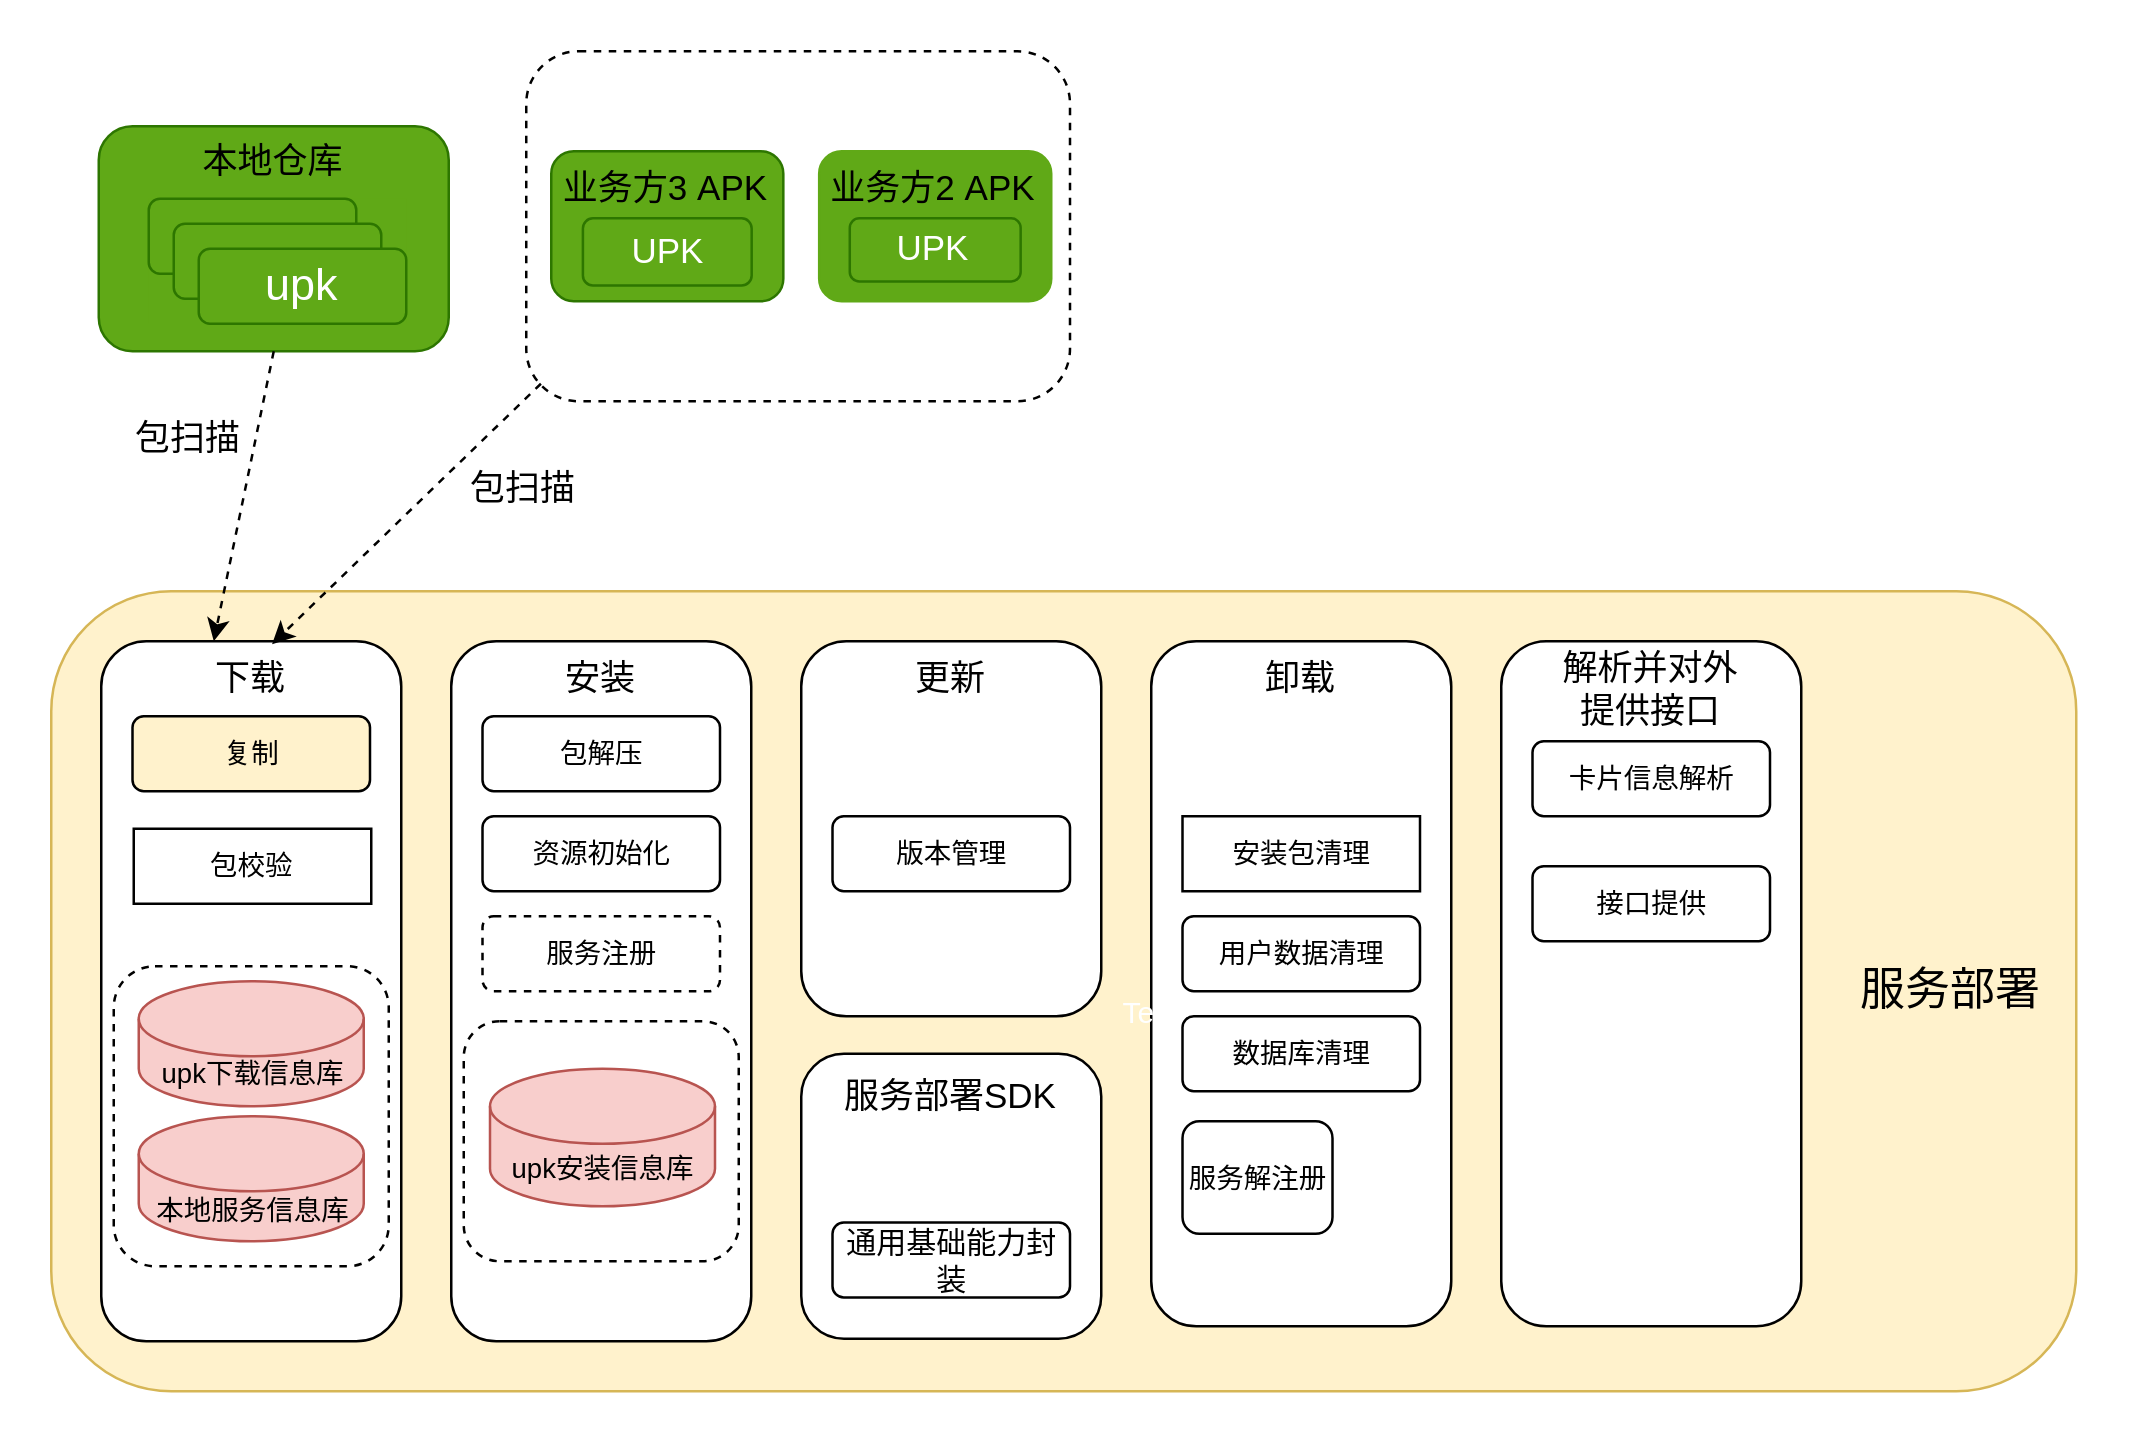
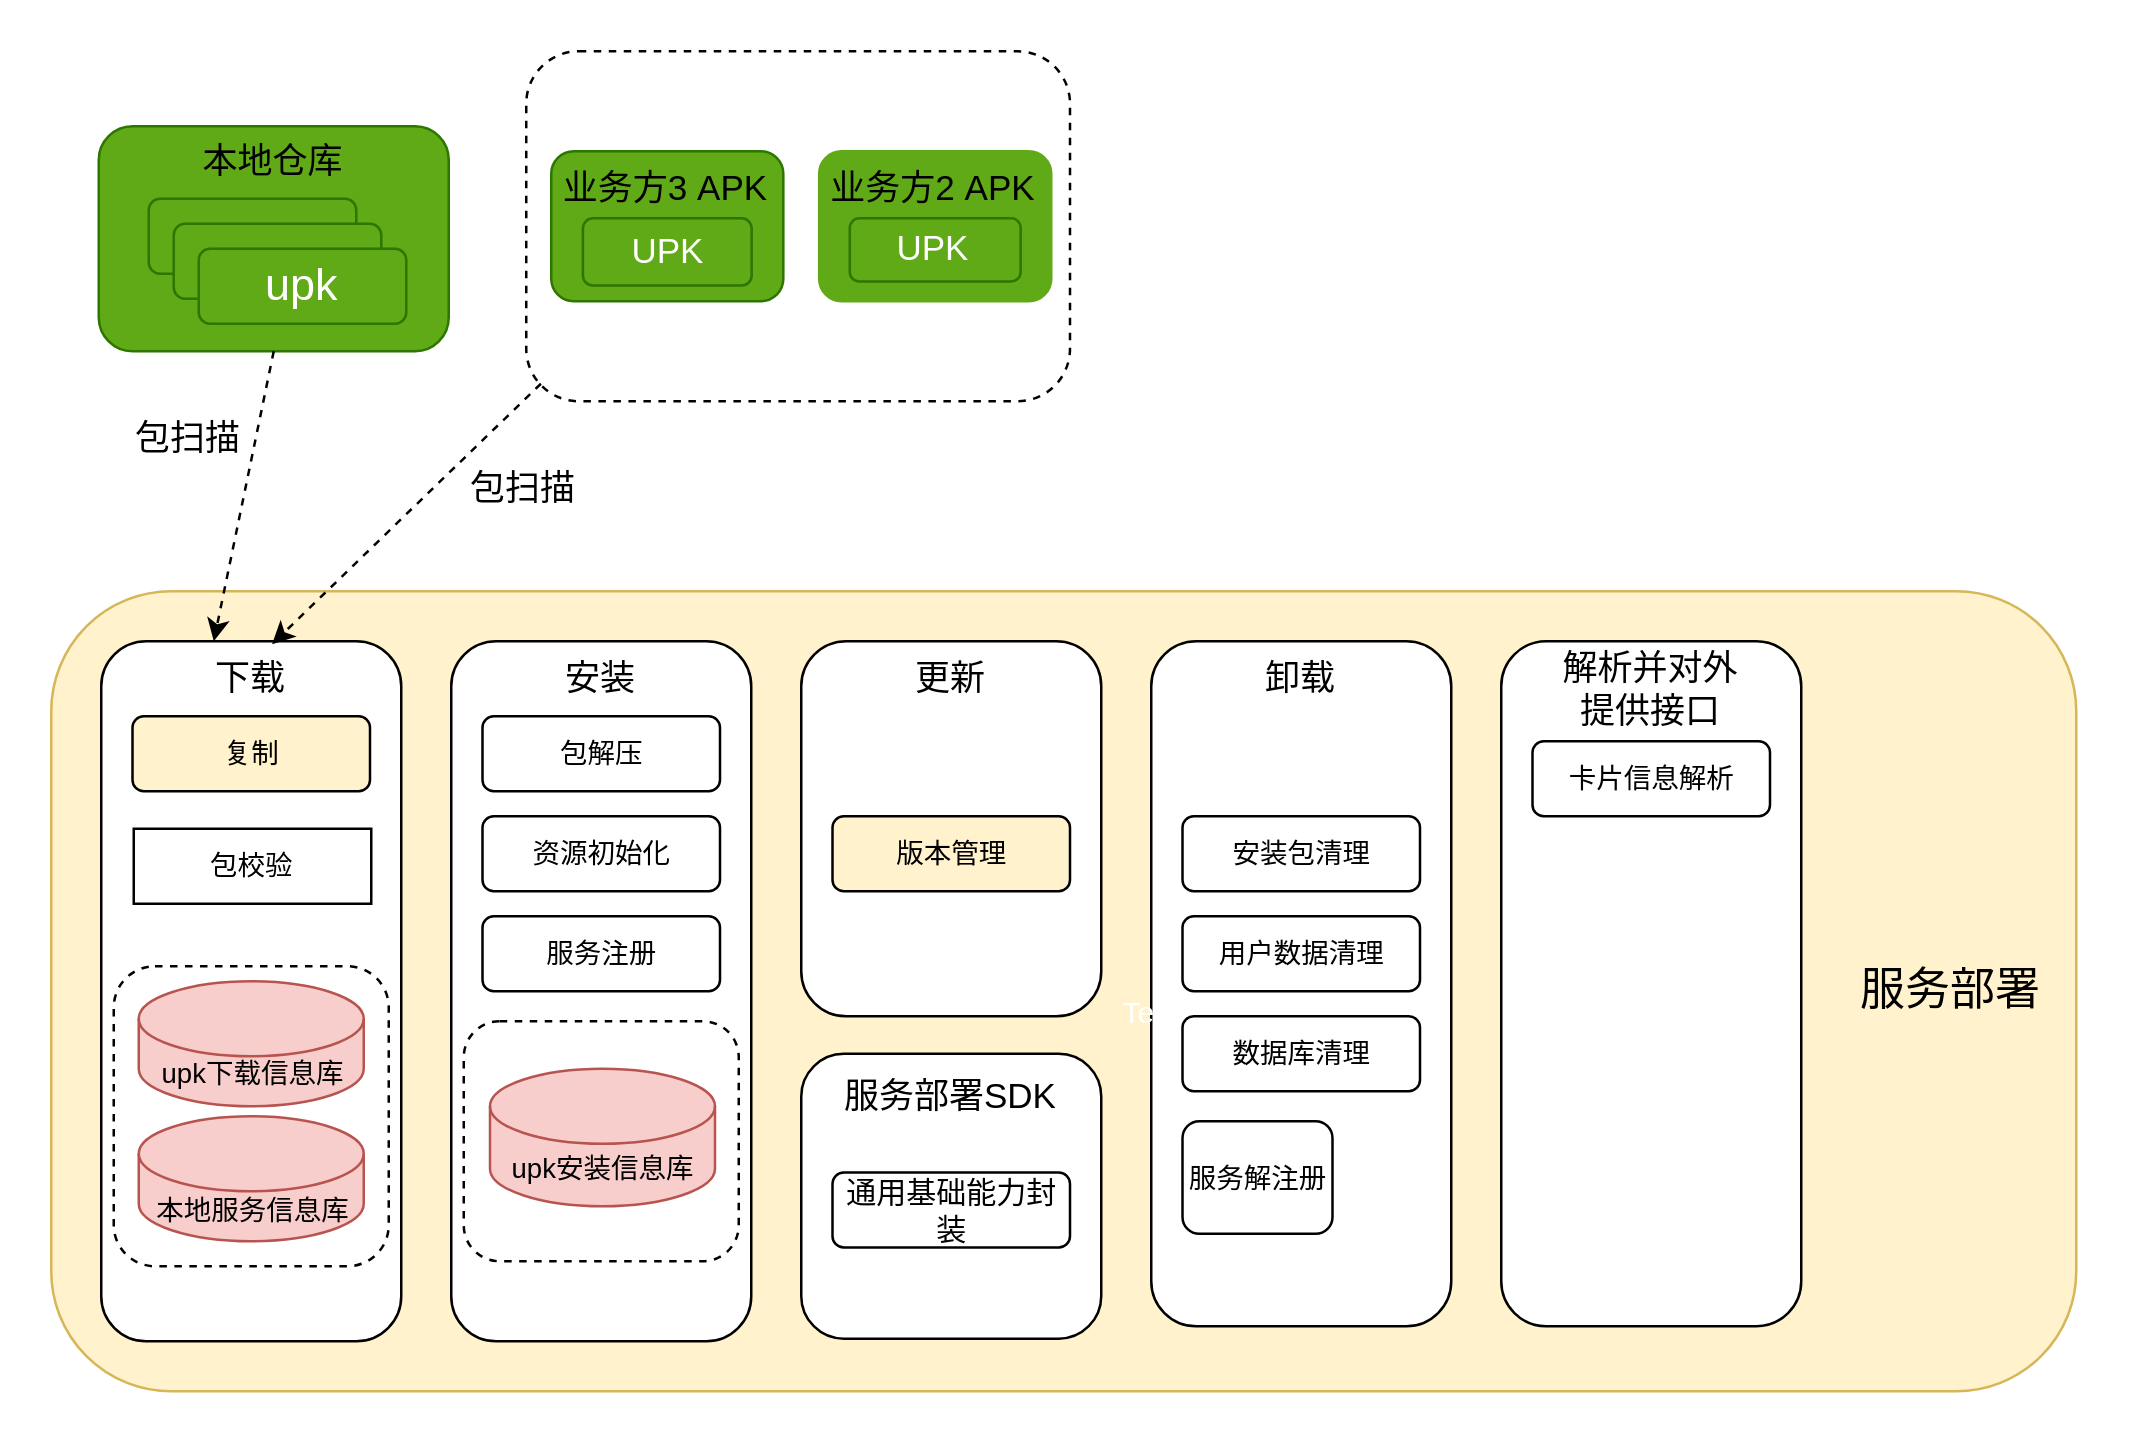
(951, 854) -> (951, 854)
(1301, 854) -> (1301, 854)
(1651, 904) -> none
(601, 954) -> (601, 954)
(951, 1260) -> (951, 1210)
